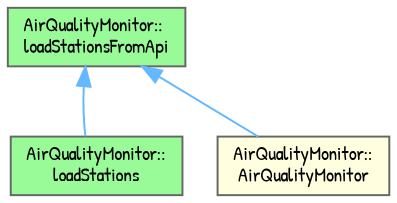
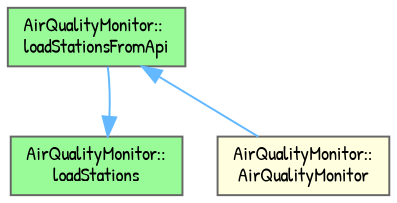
(84, 111) -> (110, 92)
